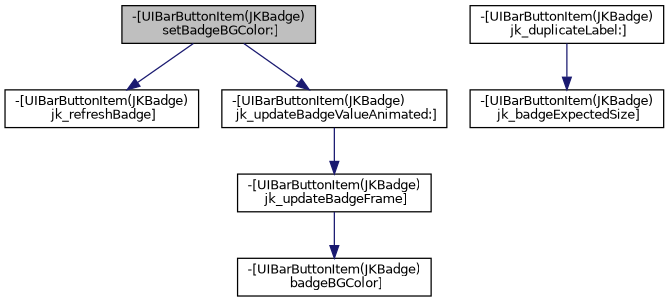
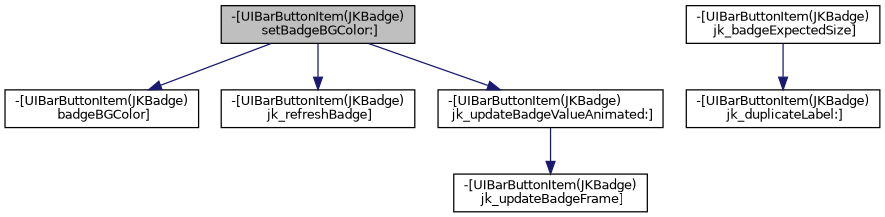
(567, 60) -> (783, 60)
(334, 229) -> (216, 64)
